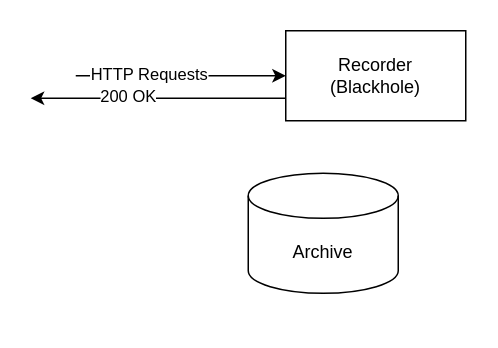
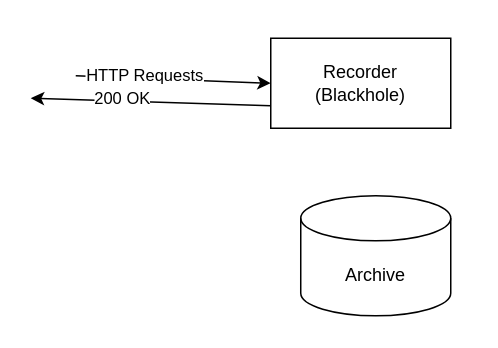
(376, 76) -> (361, 83)
(323, 233) -> (376, 256)
